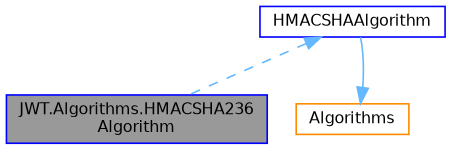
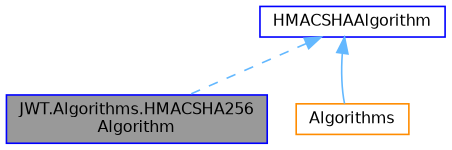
(363, 62) -> (342, 79)
(137, 119) -> (137, 119)
